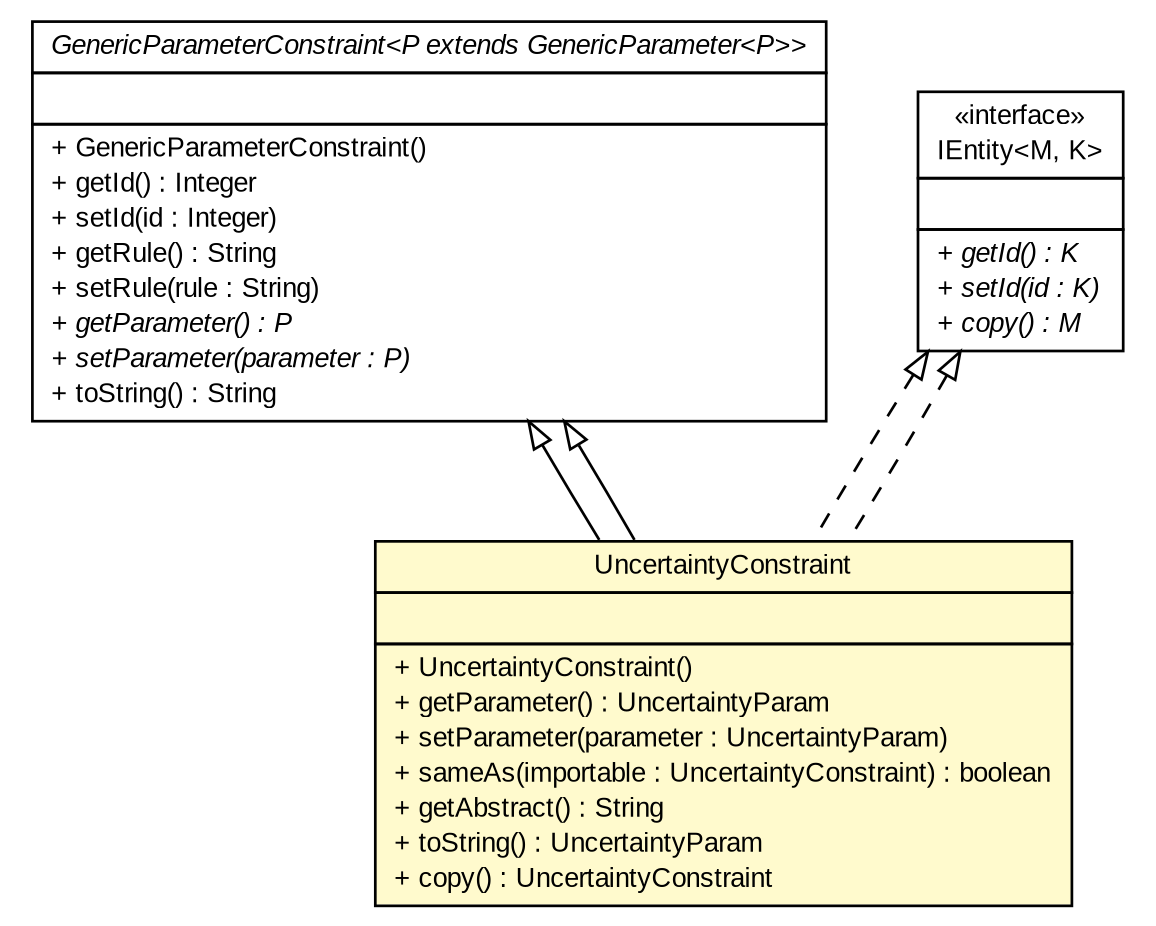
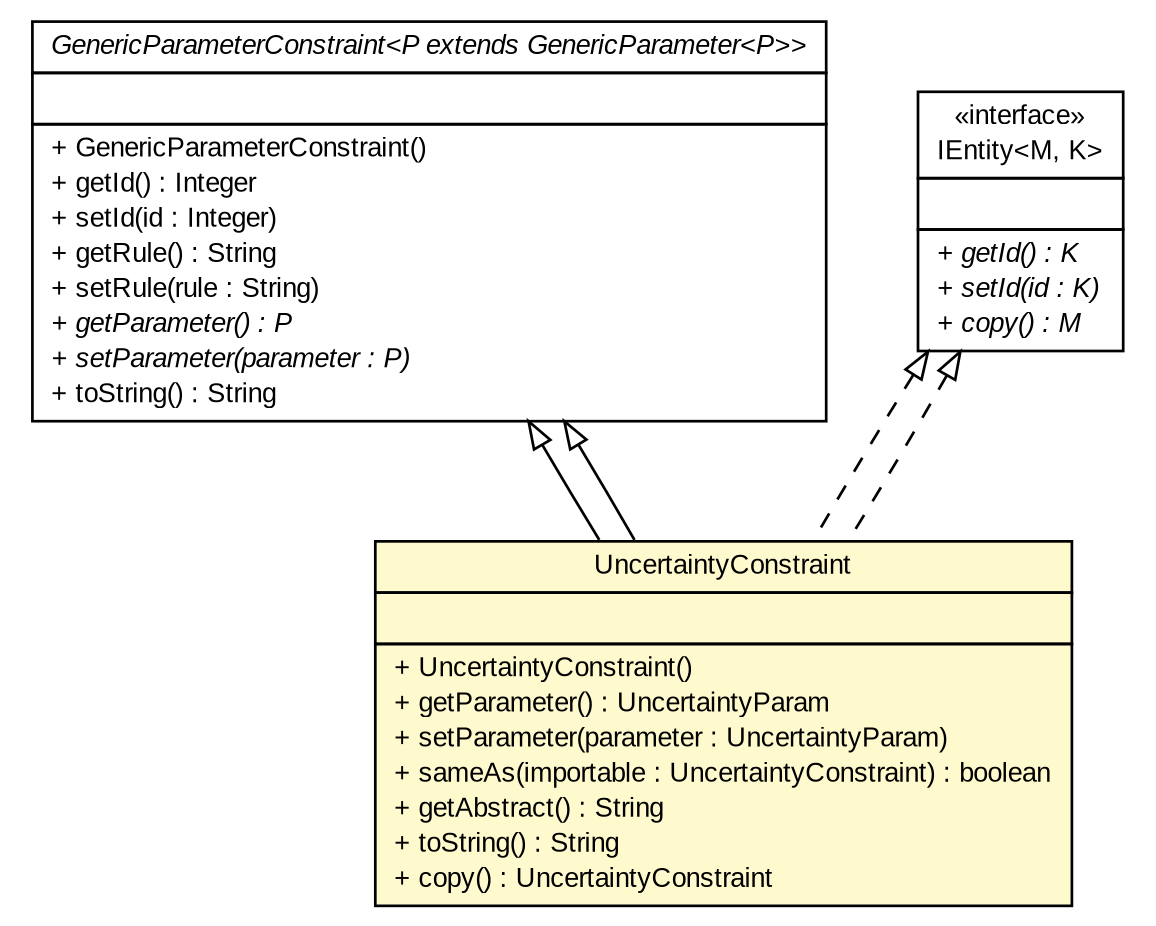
(579, 844) -> (508, 844)
